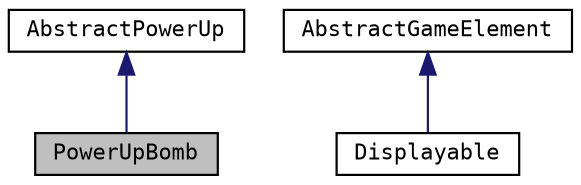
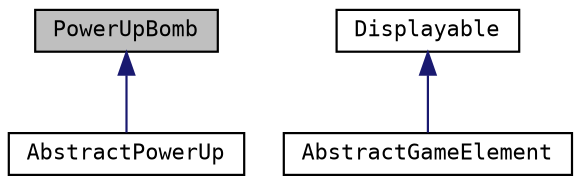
(127, 104) -> (127, 104)
(428, 104) -> (428, 104)
